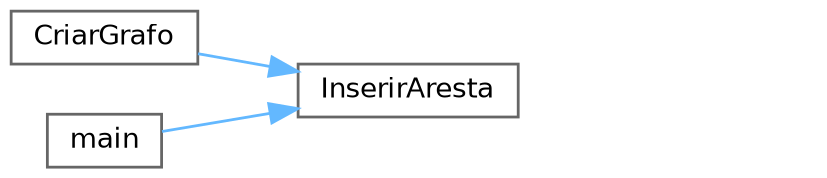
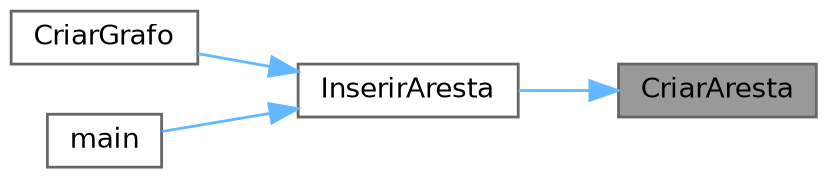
none -> (717, 91)
